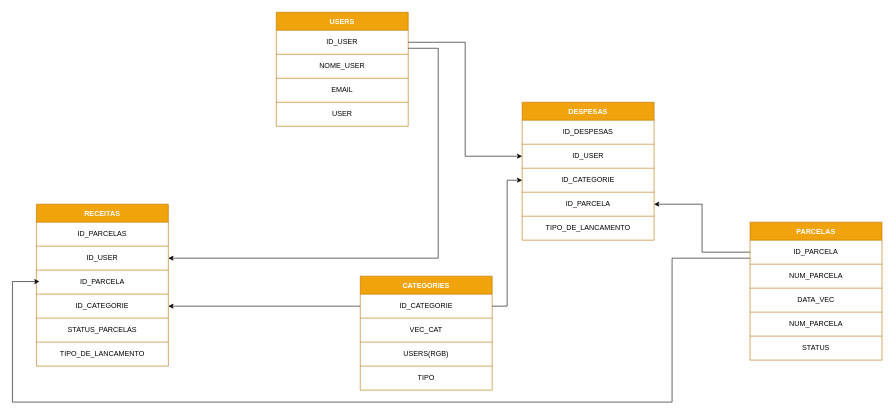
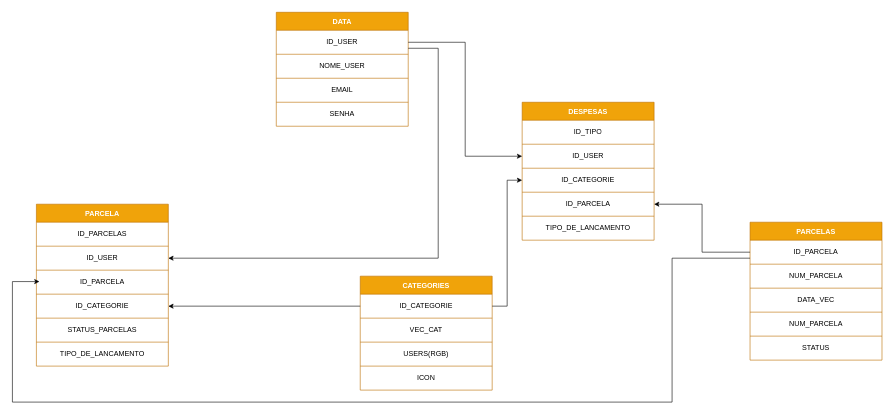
(342, 22) -> (342, 22)
(342, 114) -> (342, 114)
(588, 132) -> (588, 132)
(102, 214) -> (102, 214)
(426, 378) -> (426, 378)
